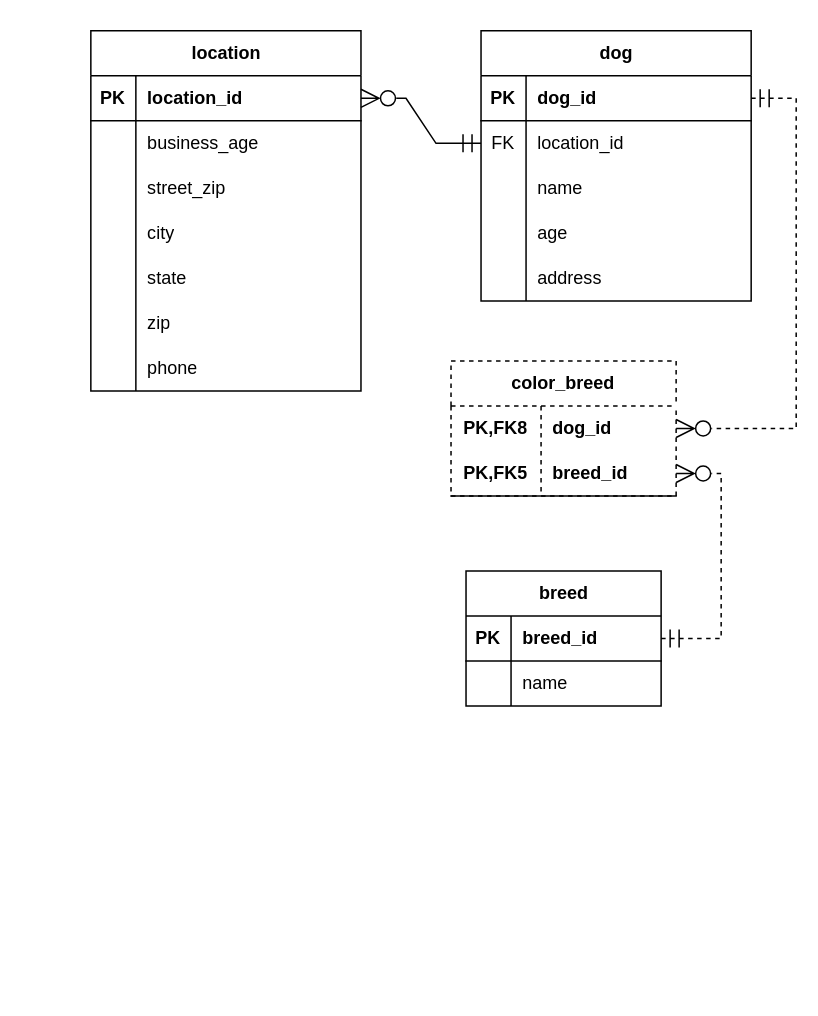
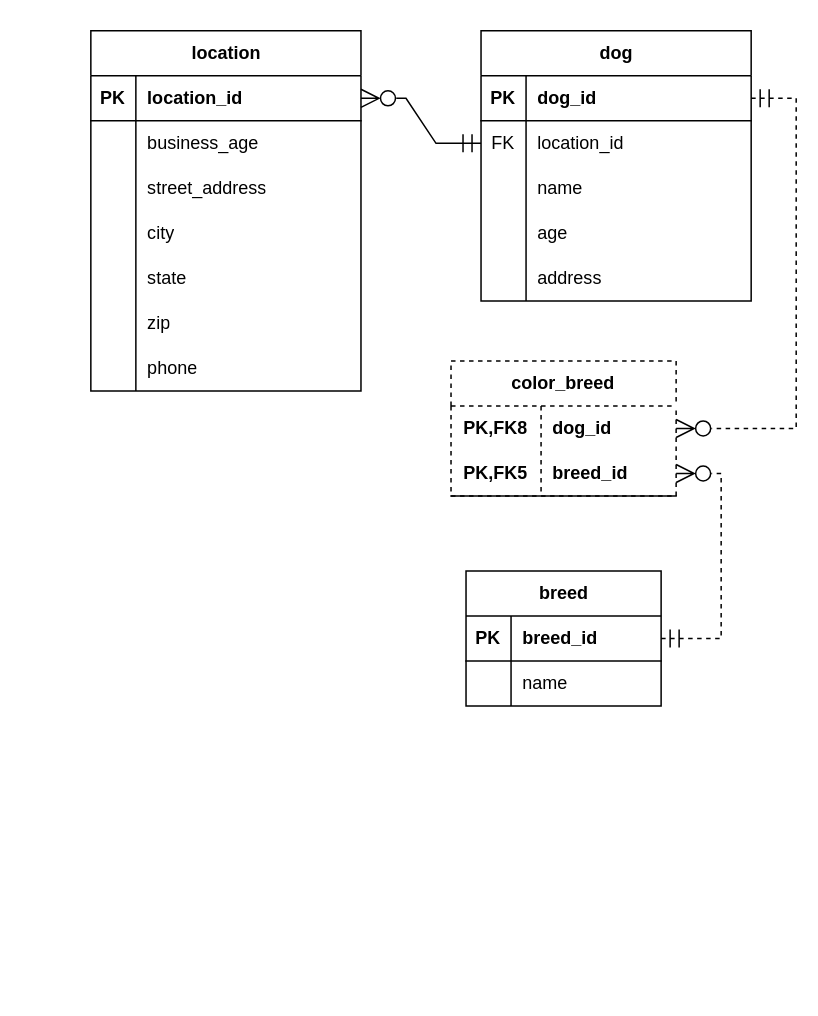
(196, 188) -> (218, 188)
